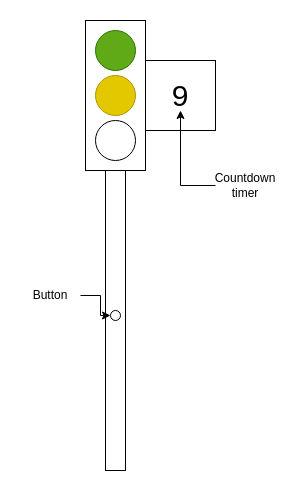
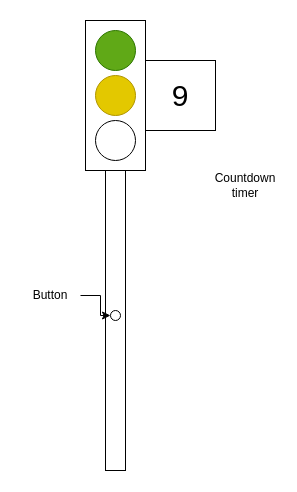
(181, 169) -> none
